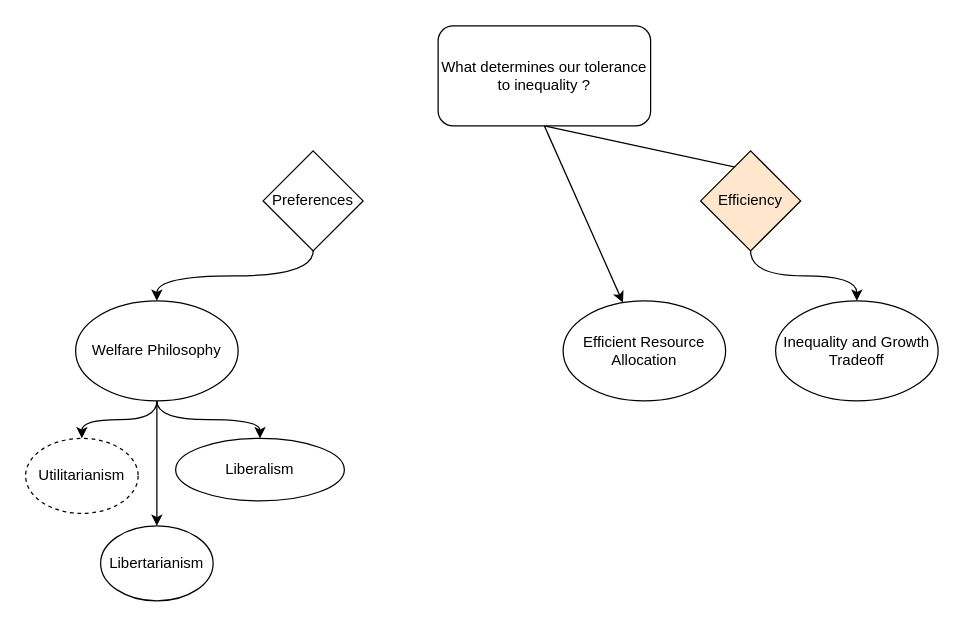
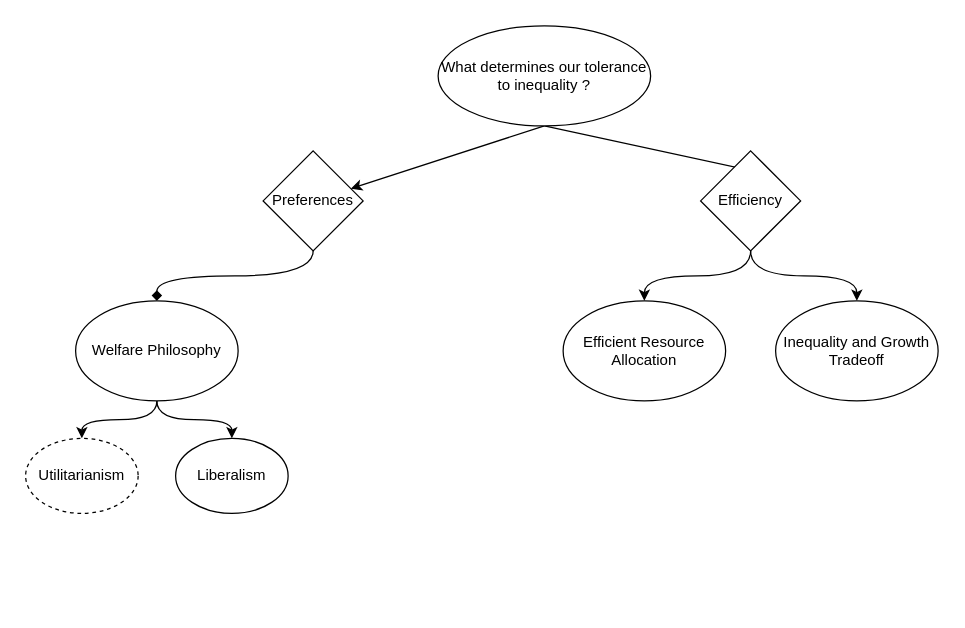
(544, 76) -> (544, 76)
(751, 201) -> (751, 201)
(583, 212) -> (451, 156)
none -> (696, 276)
(168, 282) -> (168, 282)
(157, 463) -> none
(260, 469) -> (232, 476)
(157, 563) -> none
